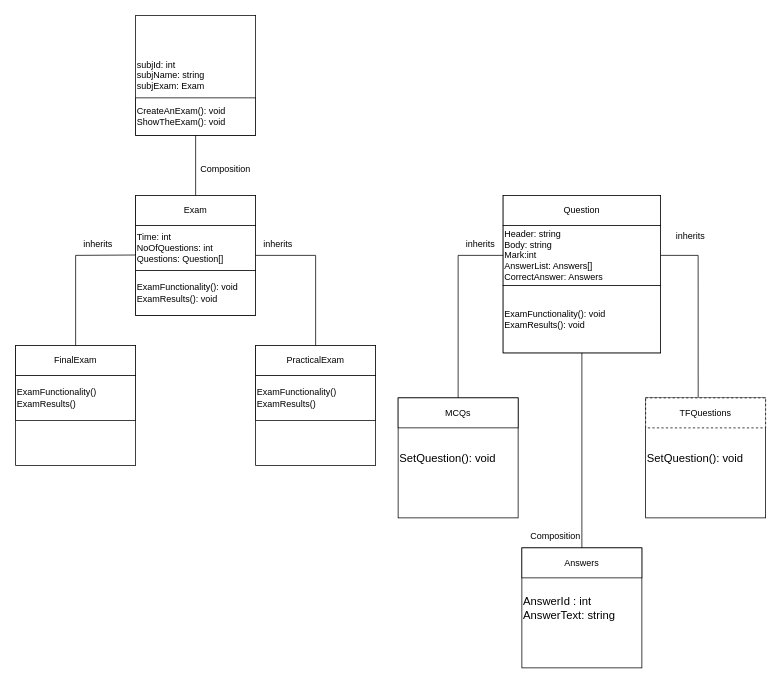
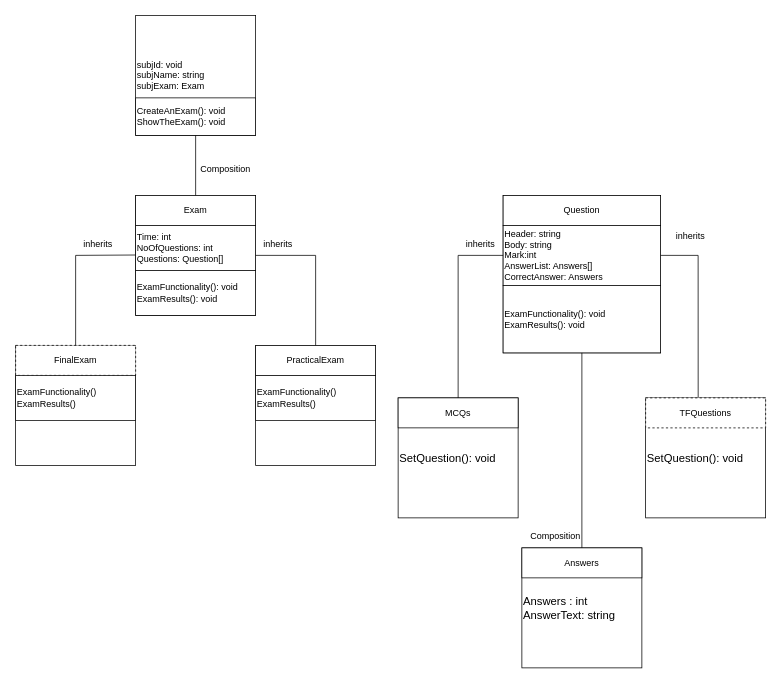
(174, 75) -> (174, 75)
(75, 360) -> (75, 360)
(575, 608) -> (575, 608)
